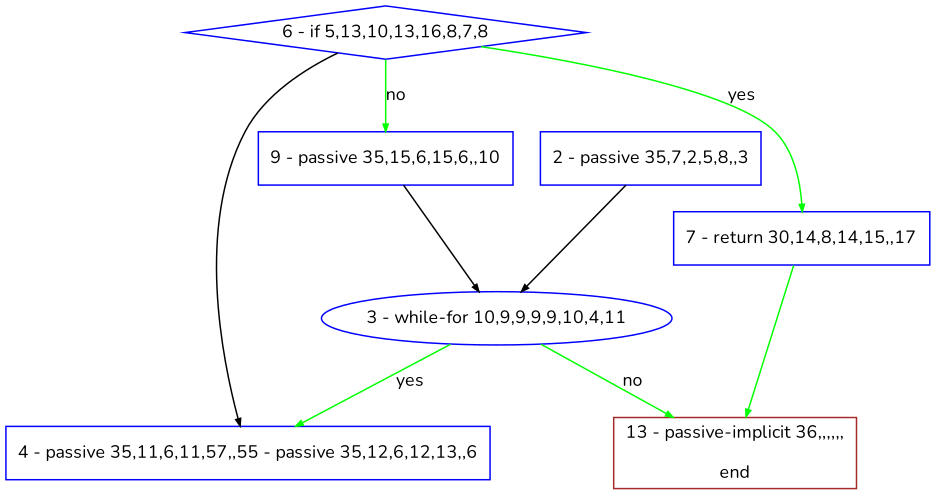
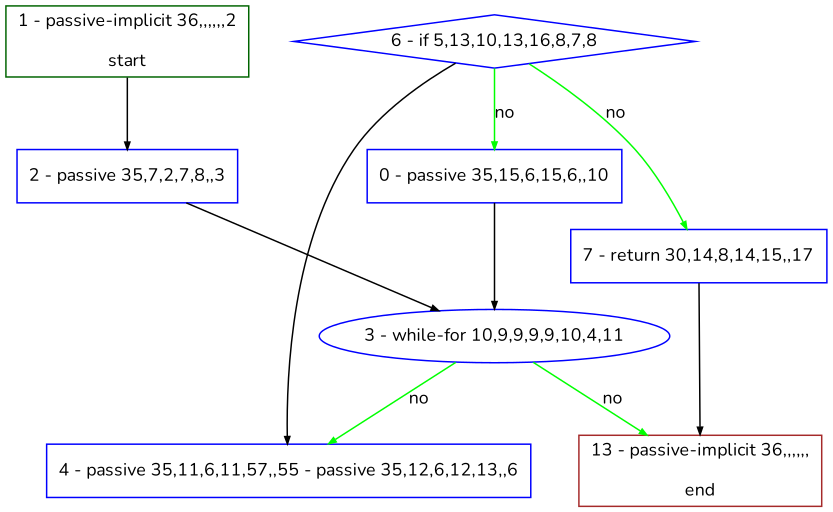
none -> (127, 41)
(742, 95) -> (616, 113)
(386, 158) -> (495, 176)
(651, 158) -> (127, 176)
(771, 337) -> (700, 355)
(410, 381) -> (419, 399)
